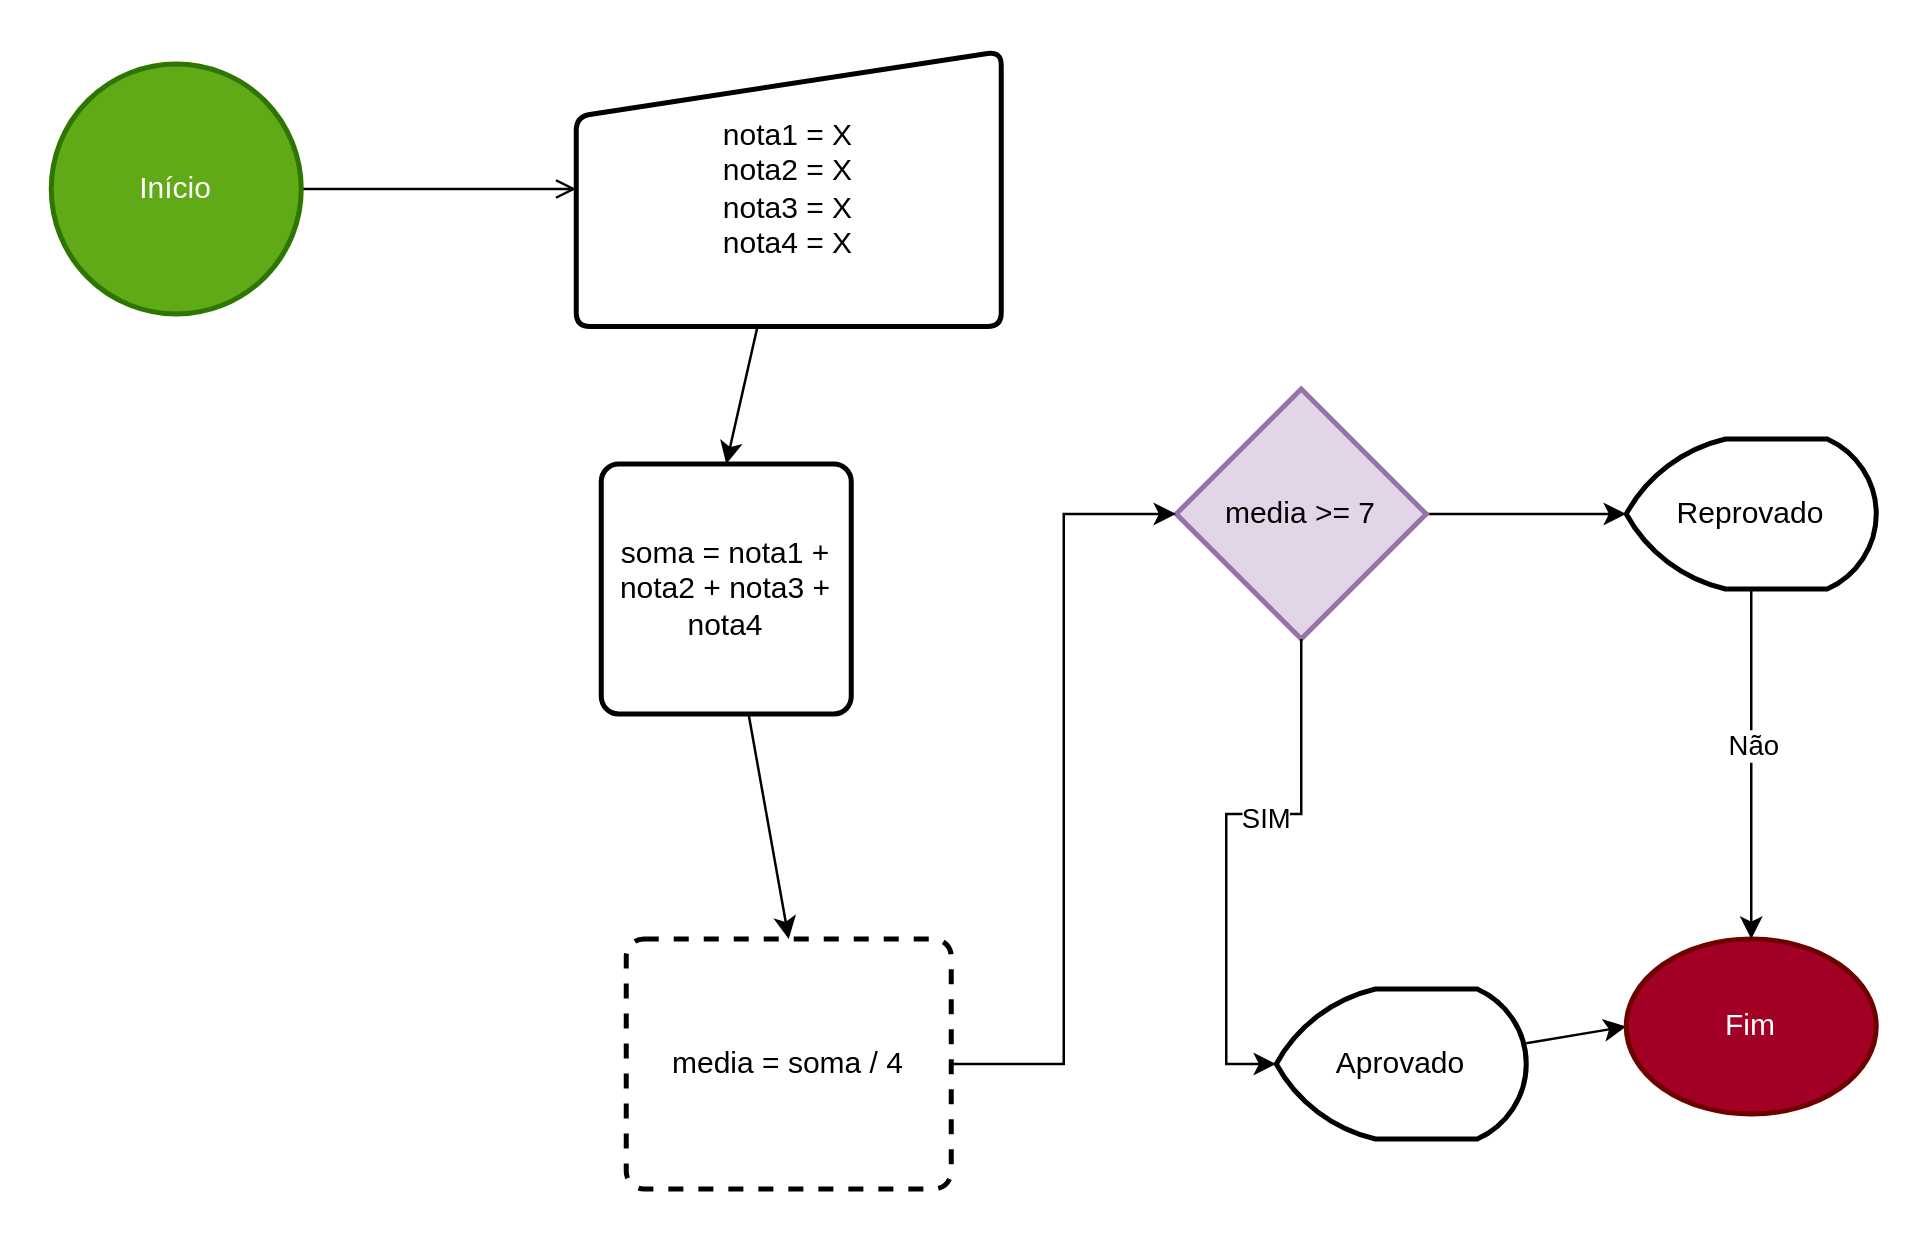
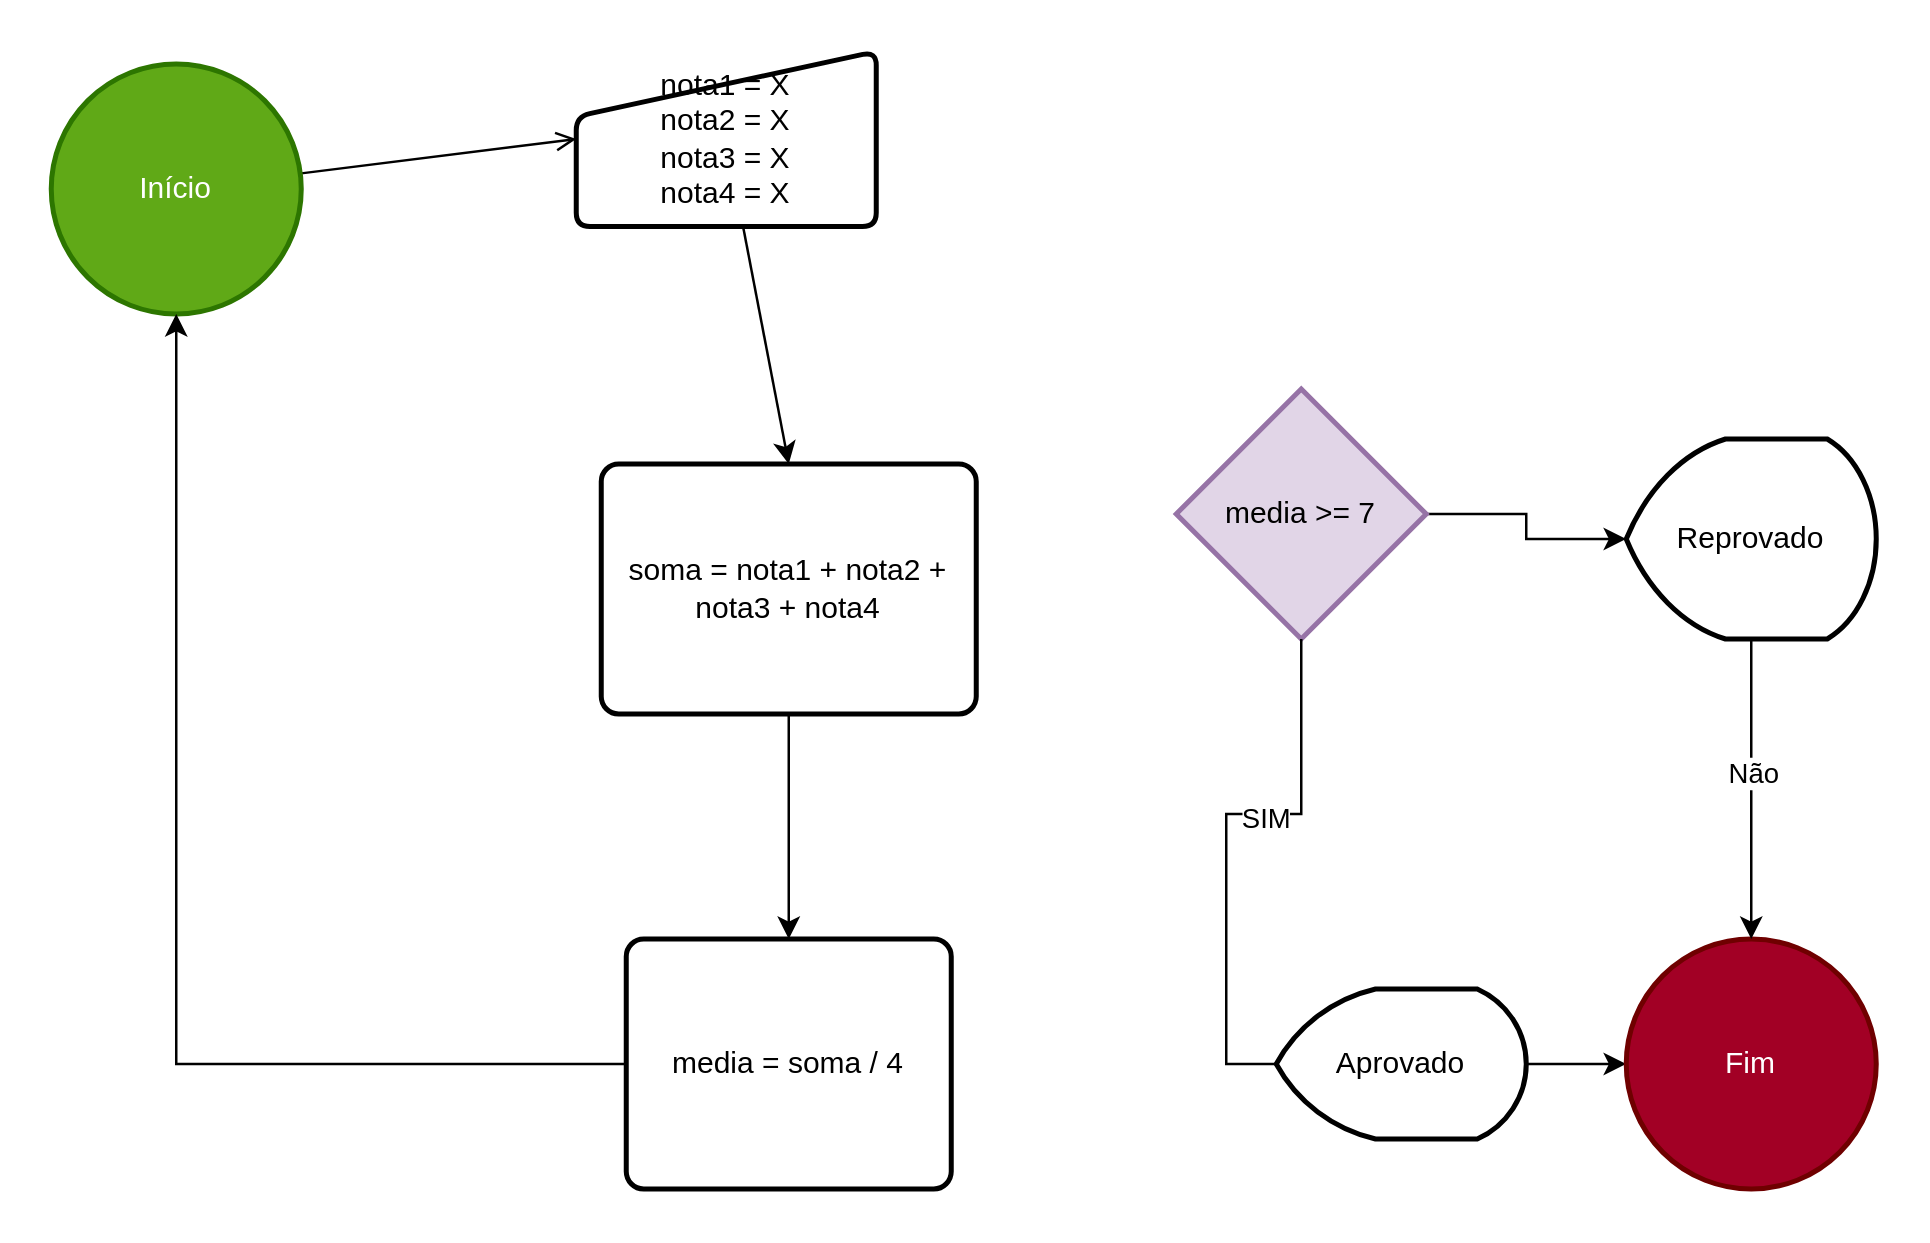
(789, 189) -> (726, 139)
(1751, 514) -> (1751, 539)
(726, 589) -> (789, 589)
(1064, 797) -> (176, 922)
(1751, 1026) -> (1751, 1064)
(789, 1064) -> (789, 1064)
(1258, 1064) -> (1265, 1064)
